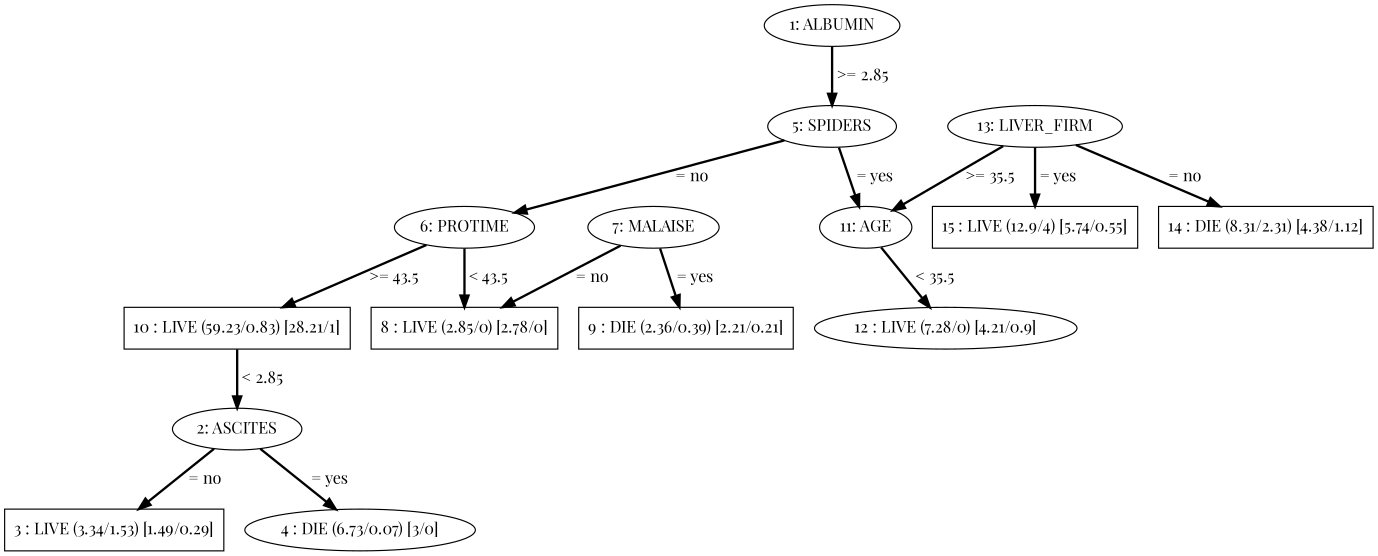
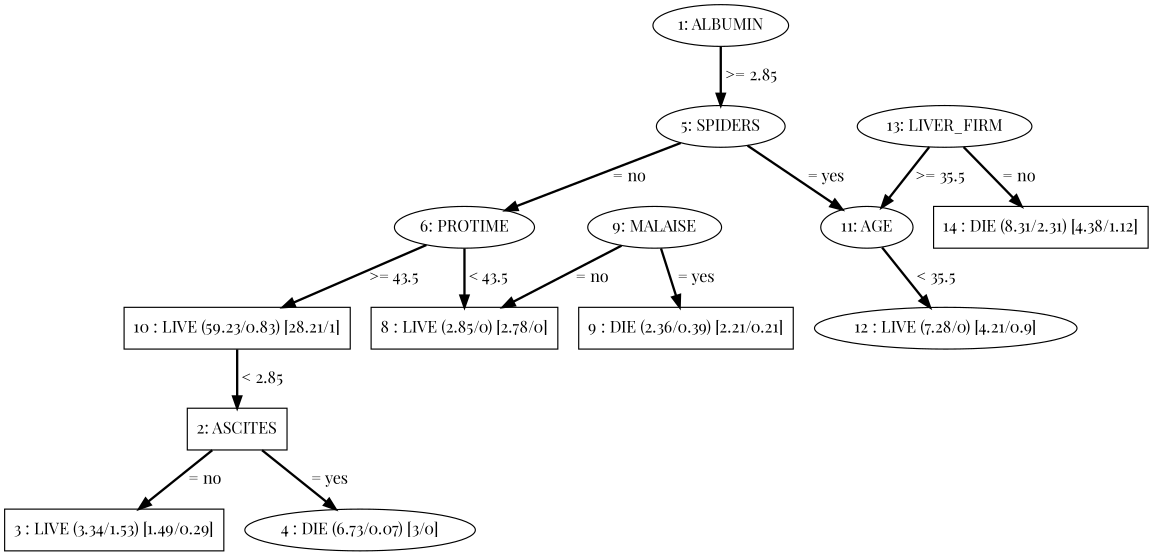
(654, 227) -> (655, 227)
(1035, 227) -> none
(237, 429) -> (237, 429)
